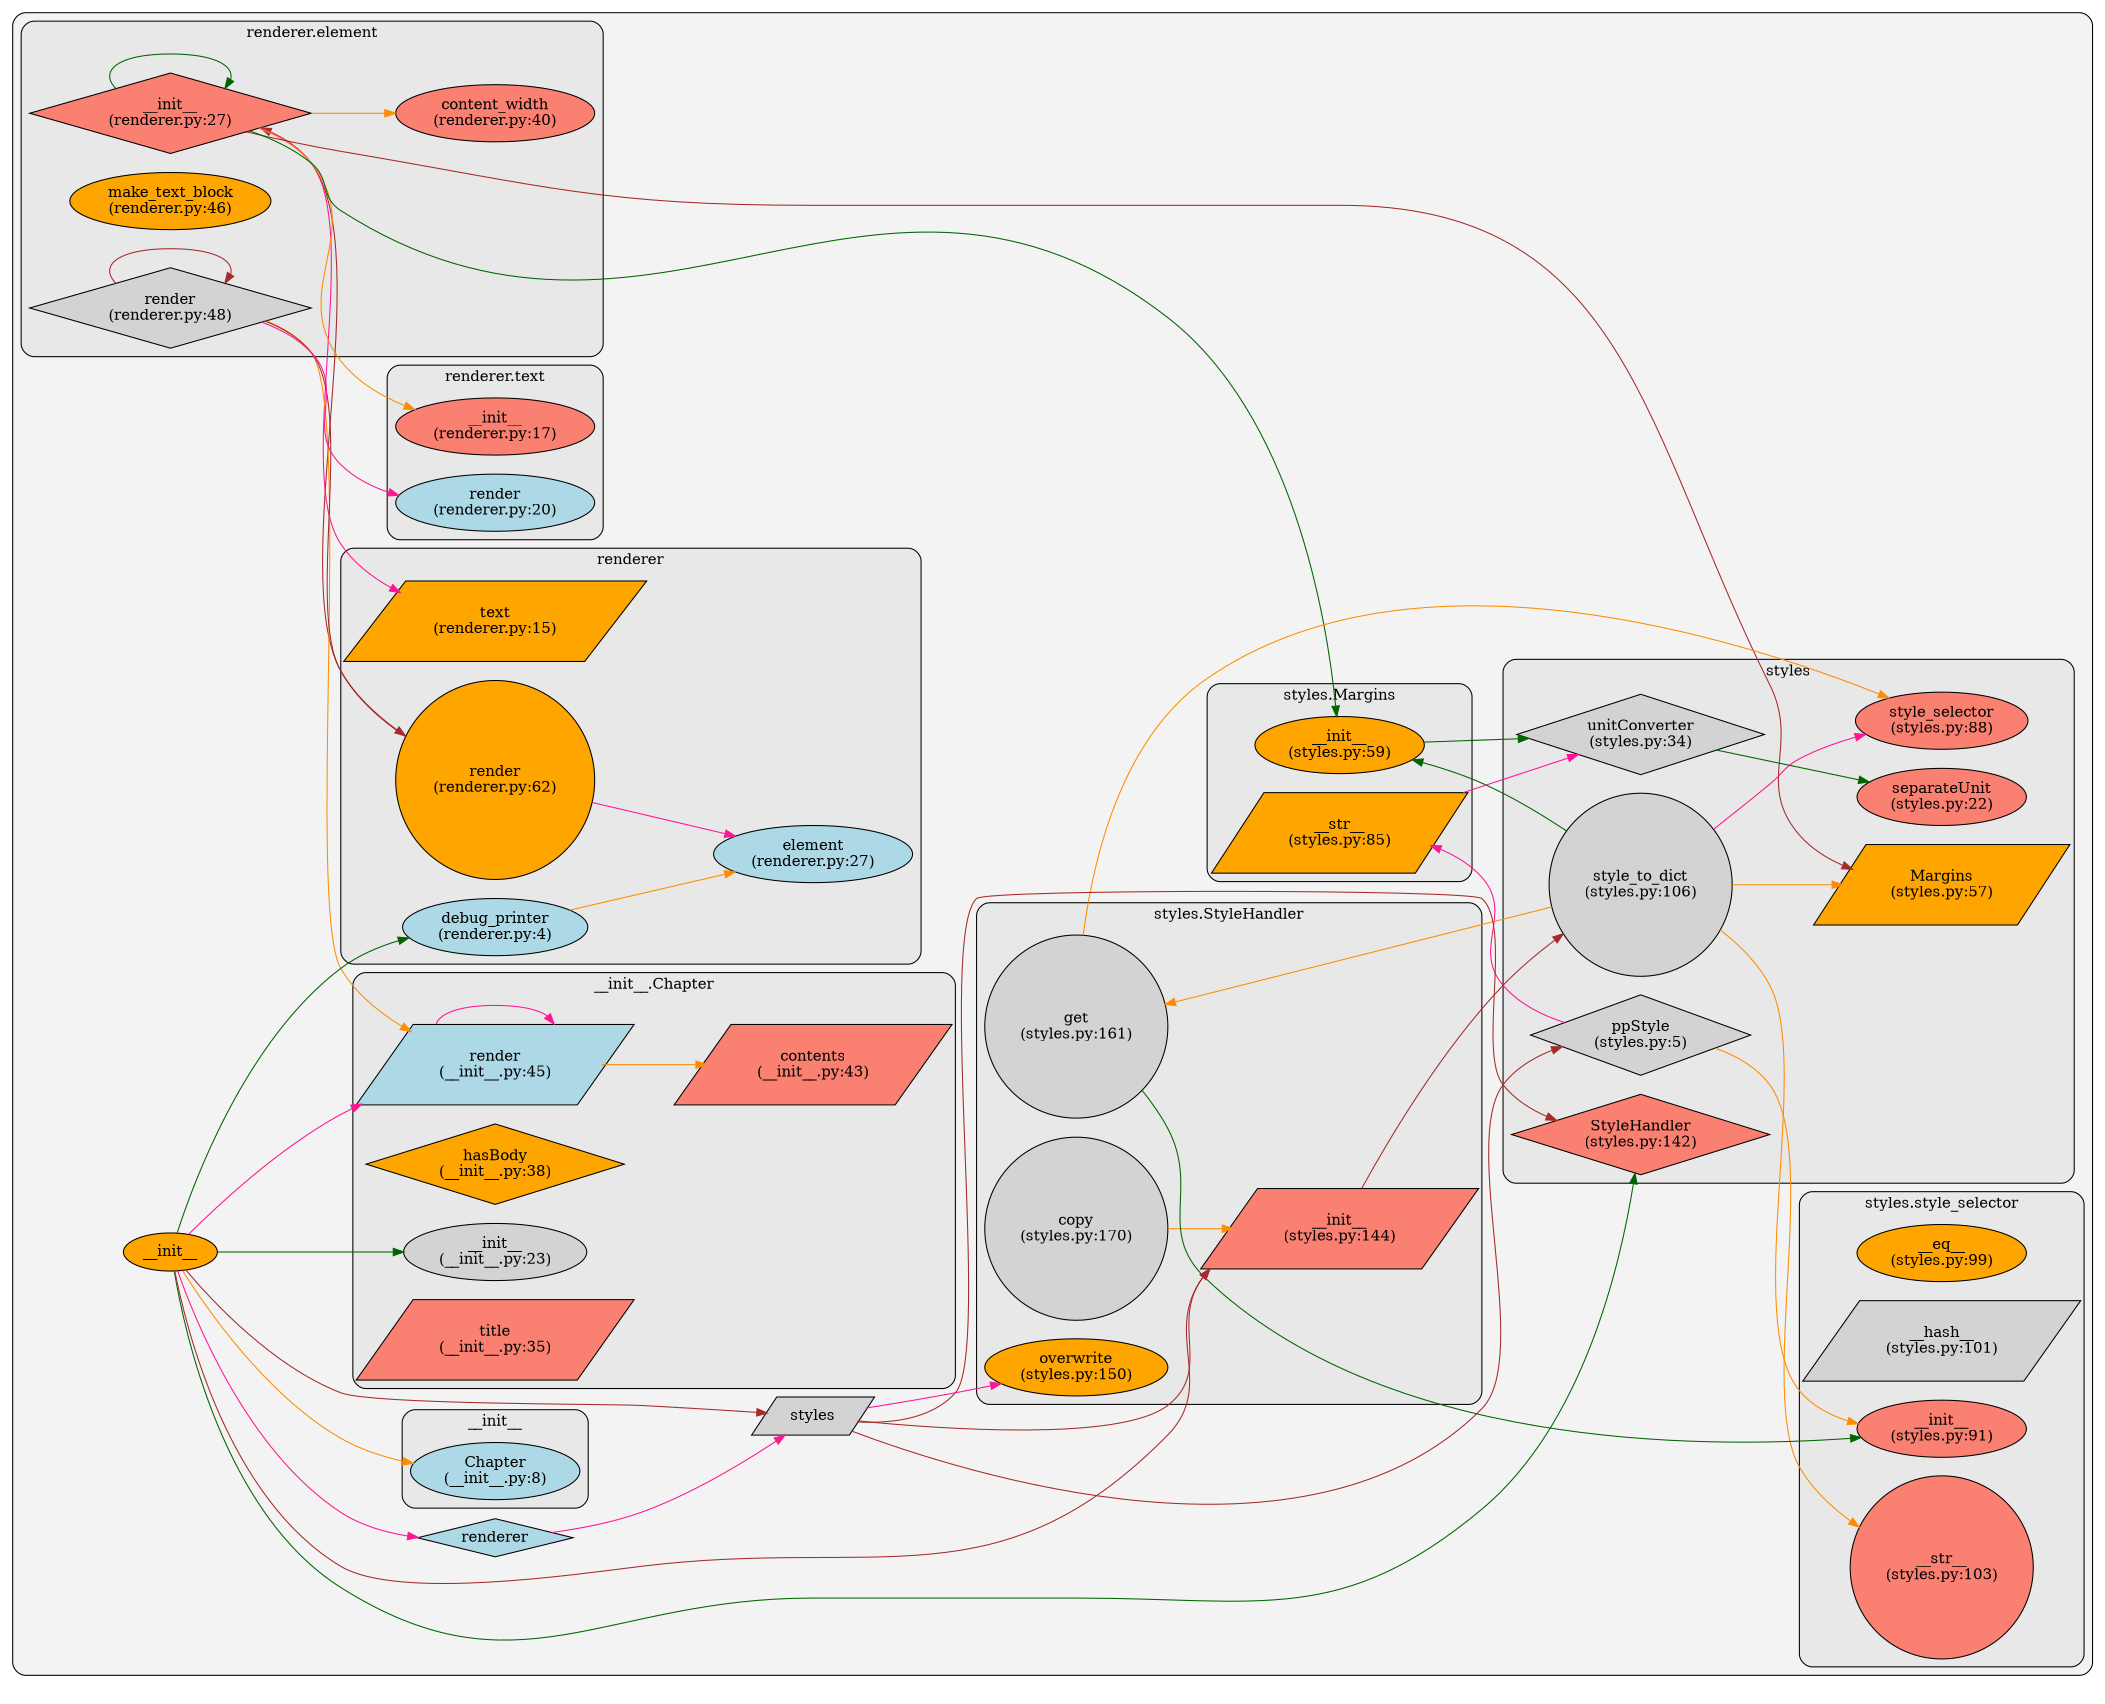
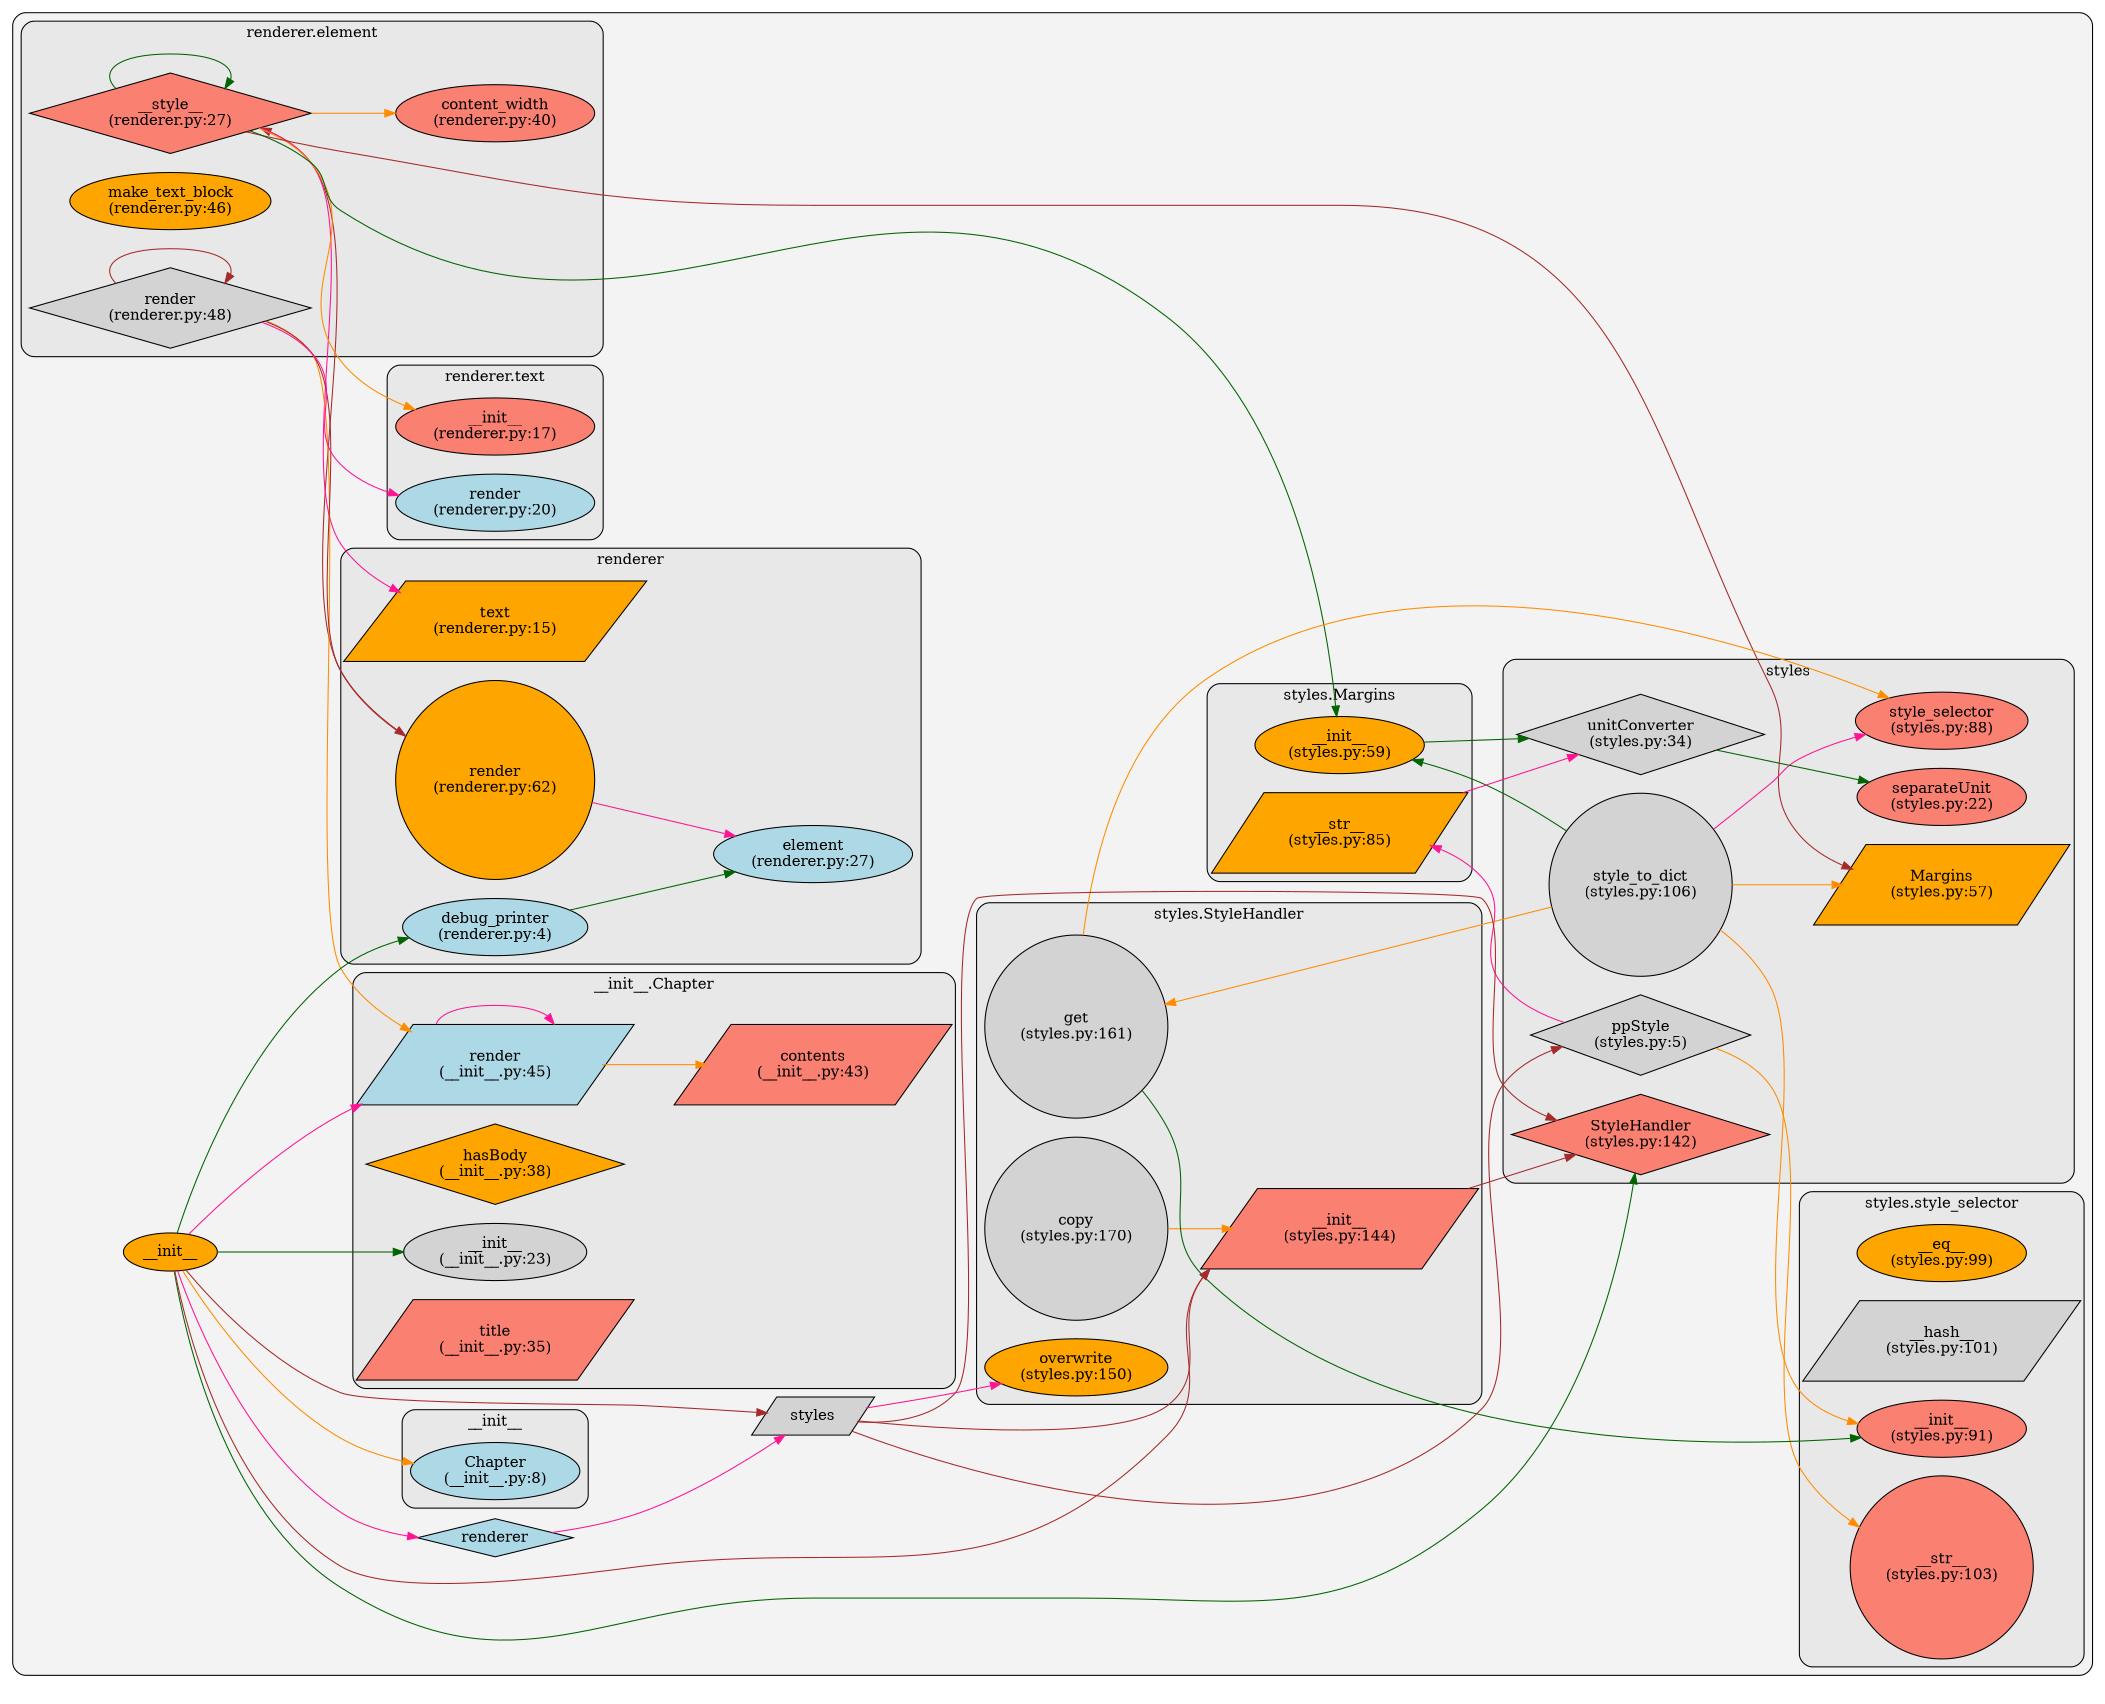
(170, 113) -> (170, 113)
(647, 892) -> (647, 892)
(1446, 1054) -> (1517, 1173)
